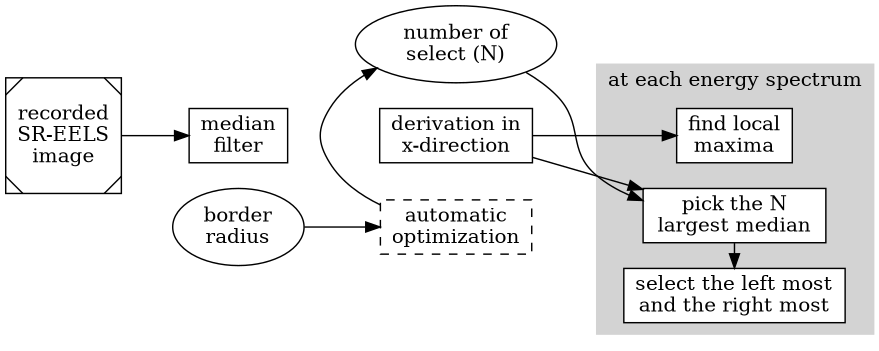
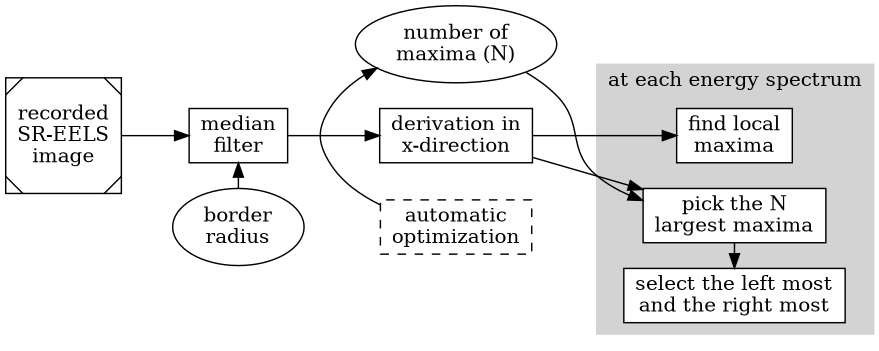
(456, 44) -> (456, 44)
none -> (330, 136)
(734, 216) -> (734, 216)
(335, 227) -> (238, 183)
